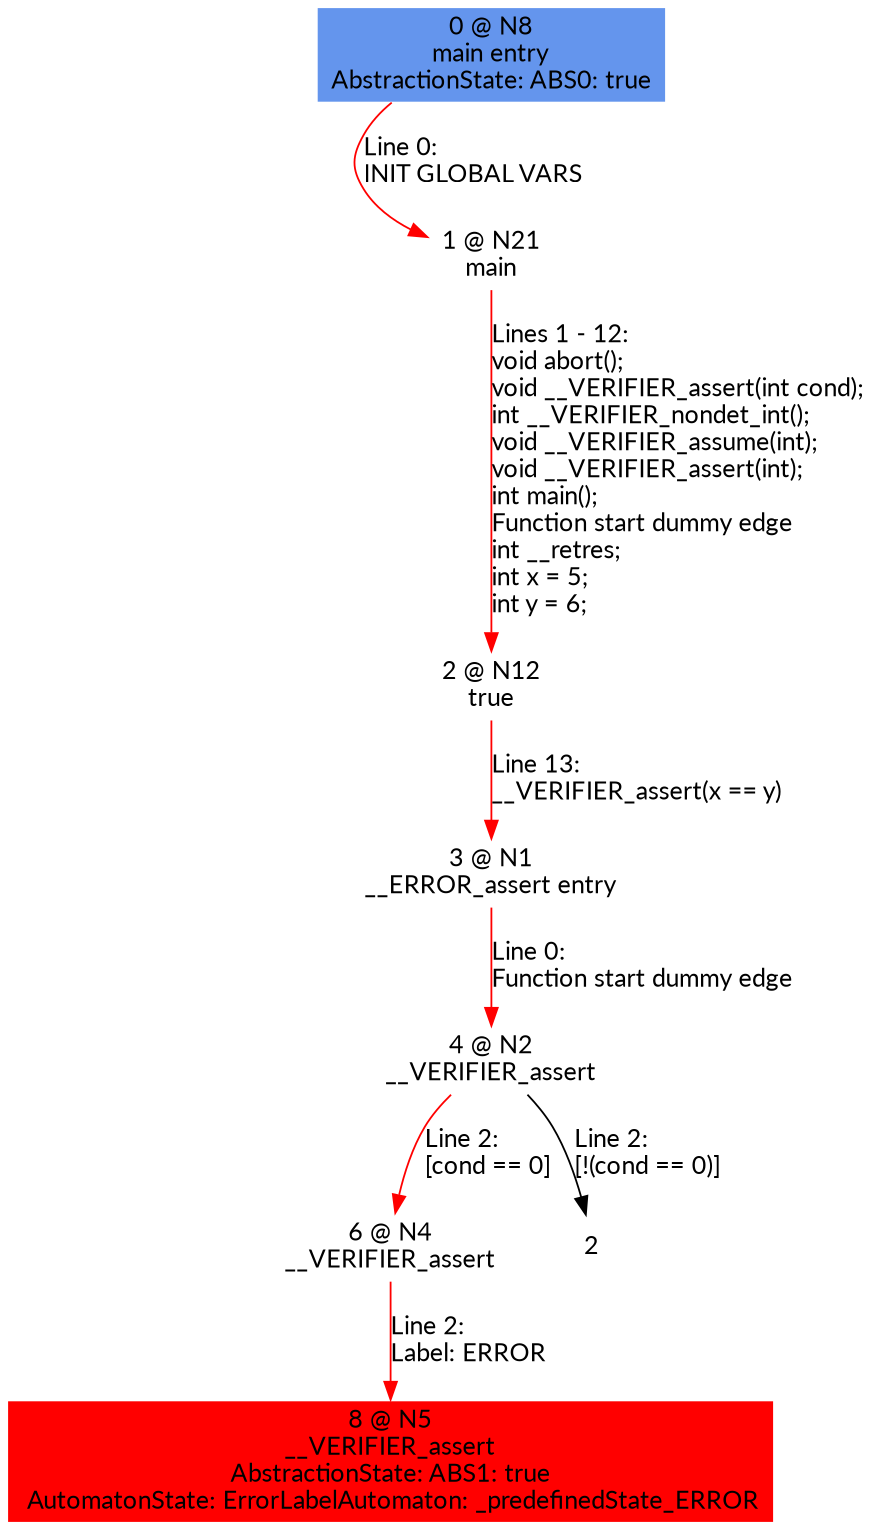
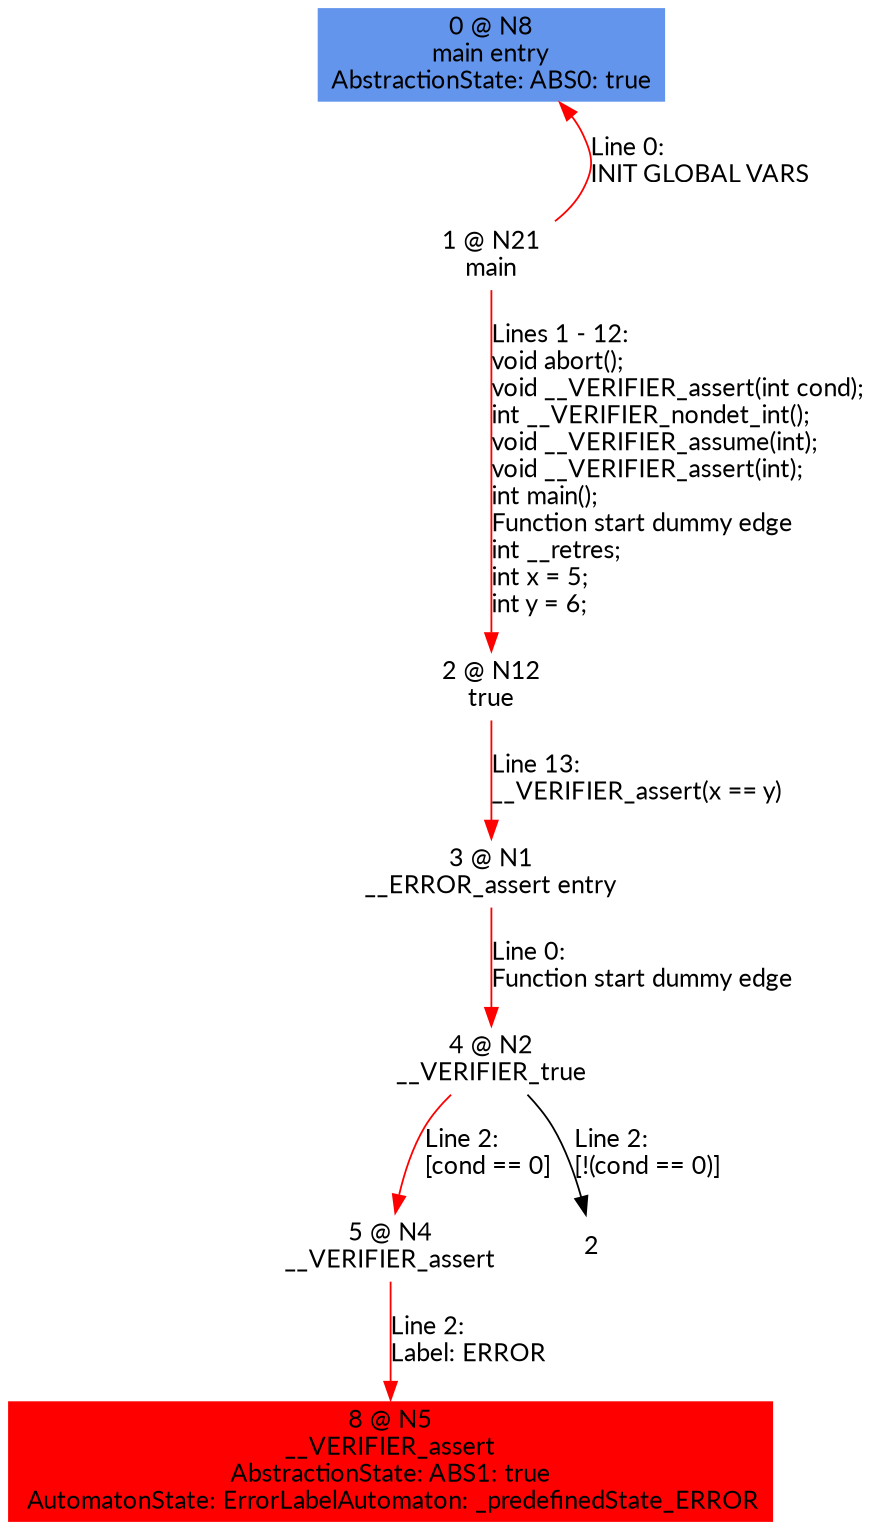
(356, 172) -> (590, 173)
(491, 1060) -> (491, 1060)
(391, 1247) -> (391, 1247)
